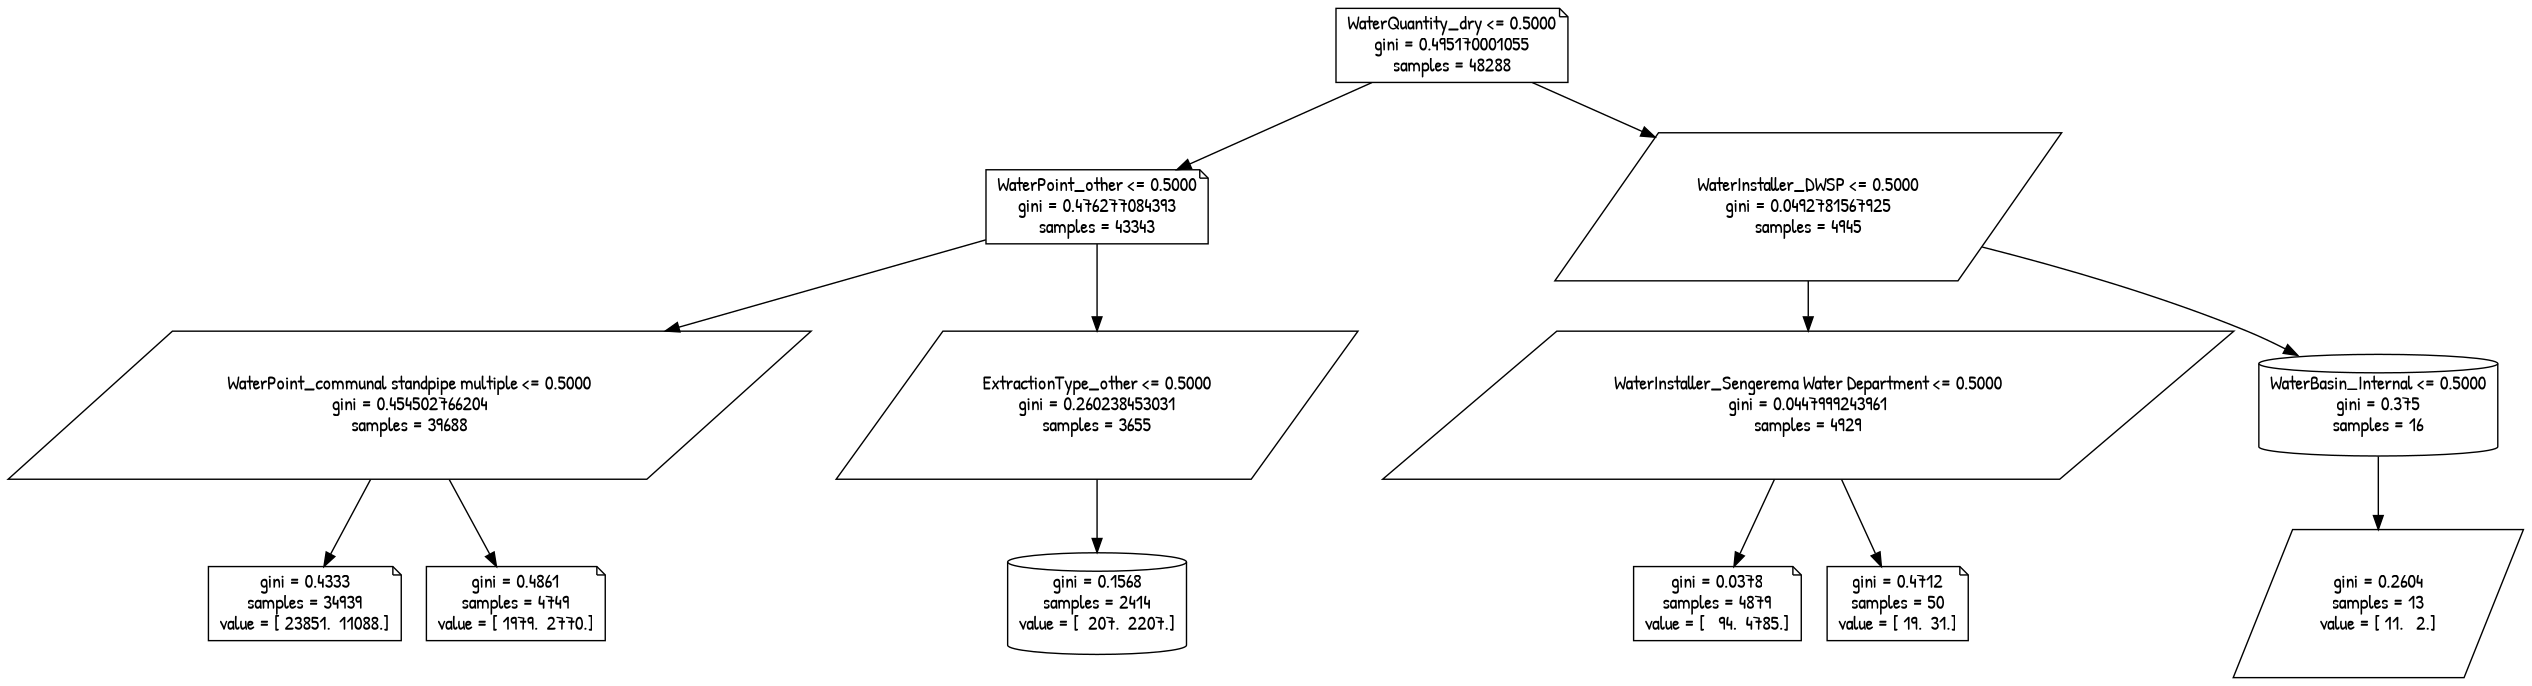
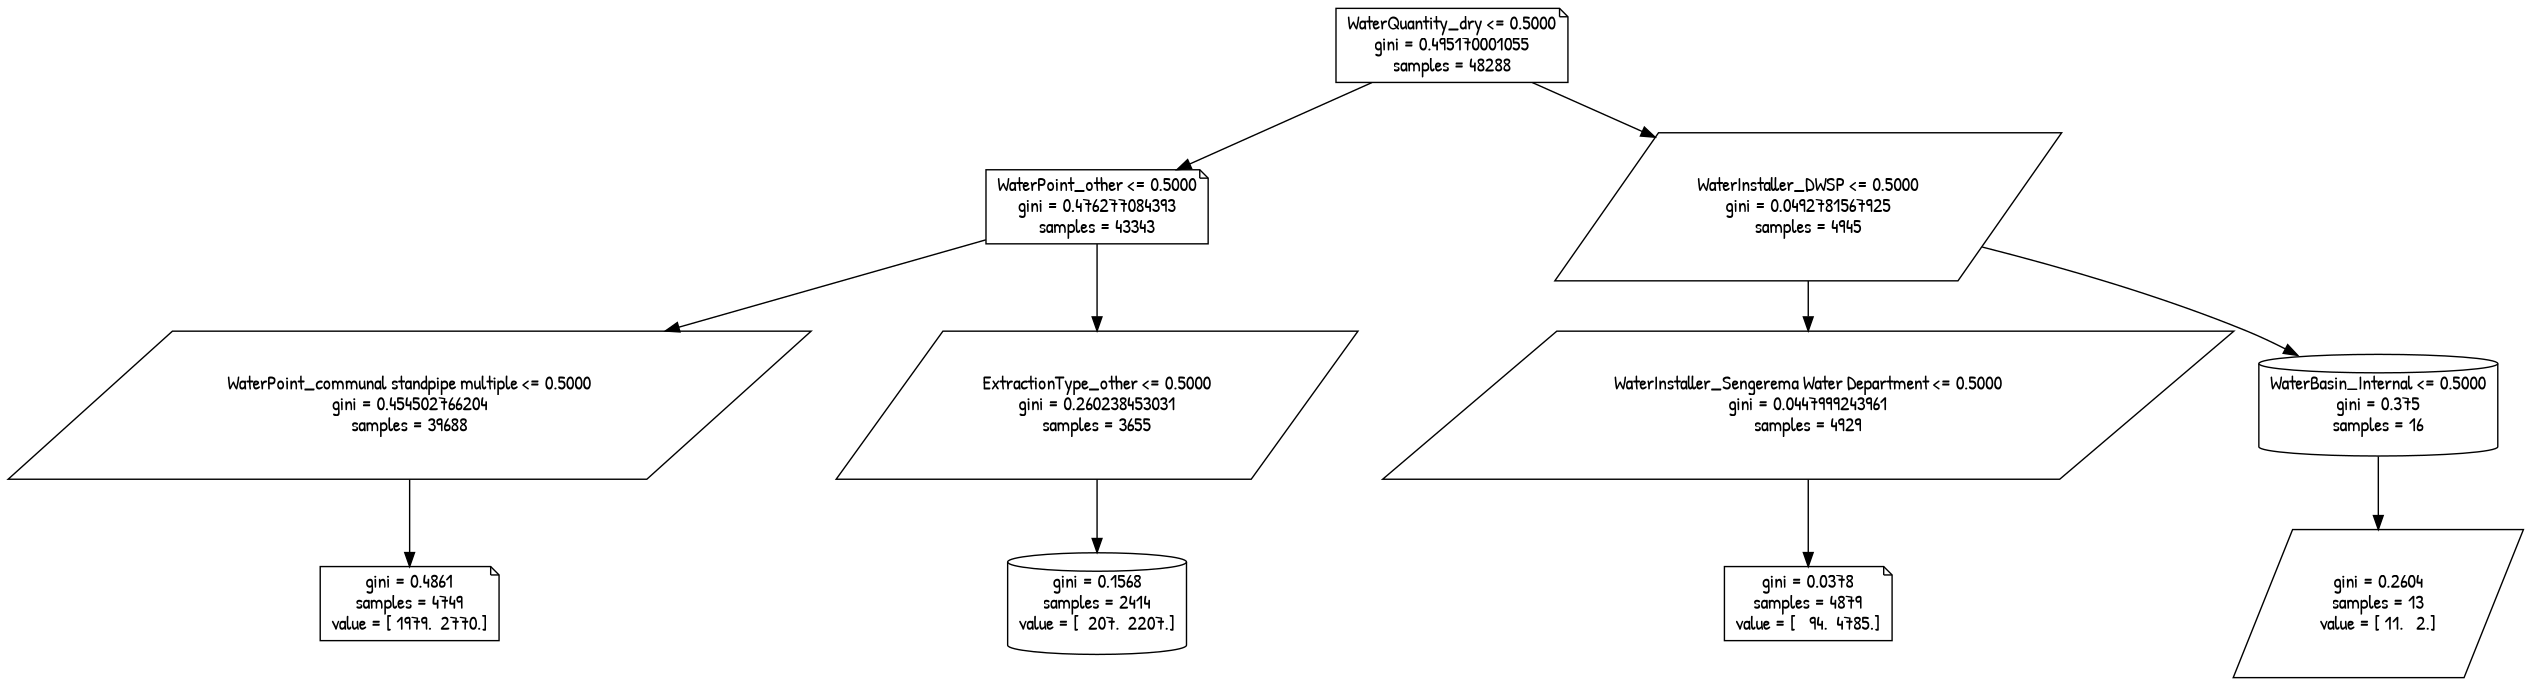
(305, 604) -> none
(1898, 604) -> none
